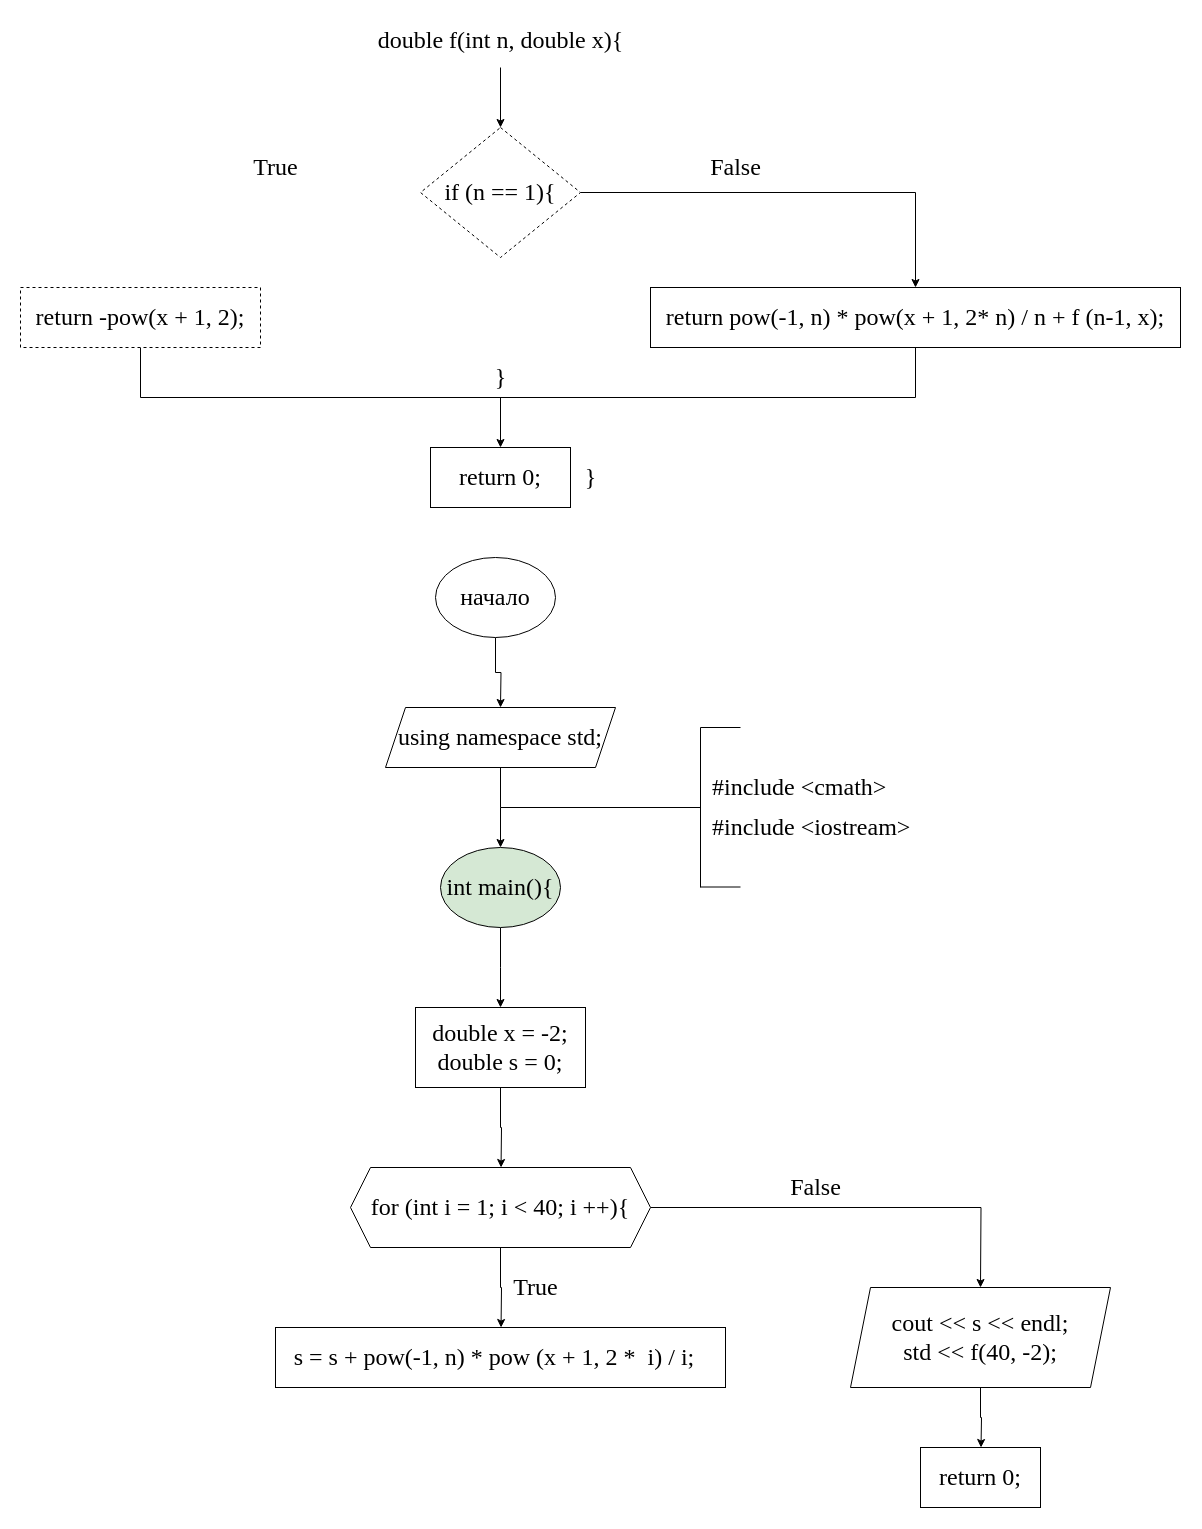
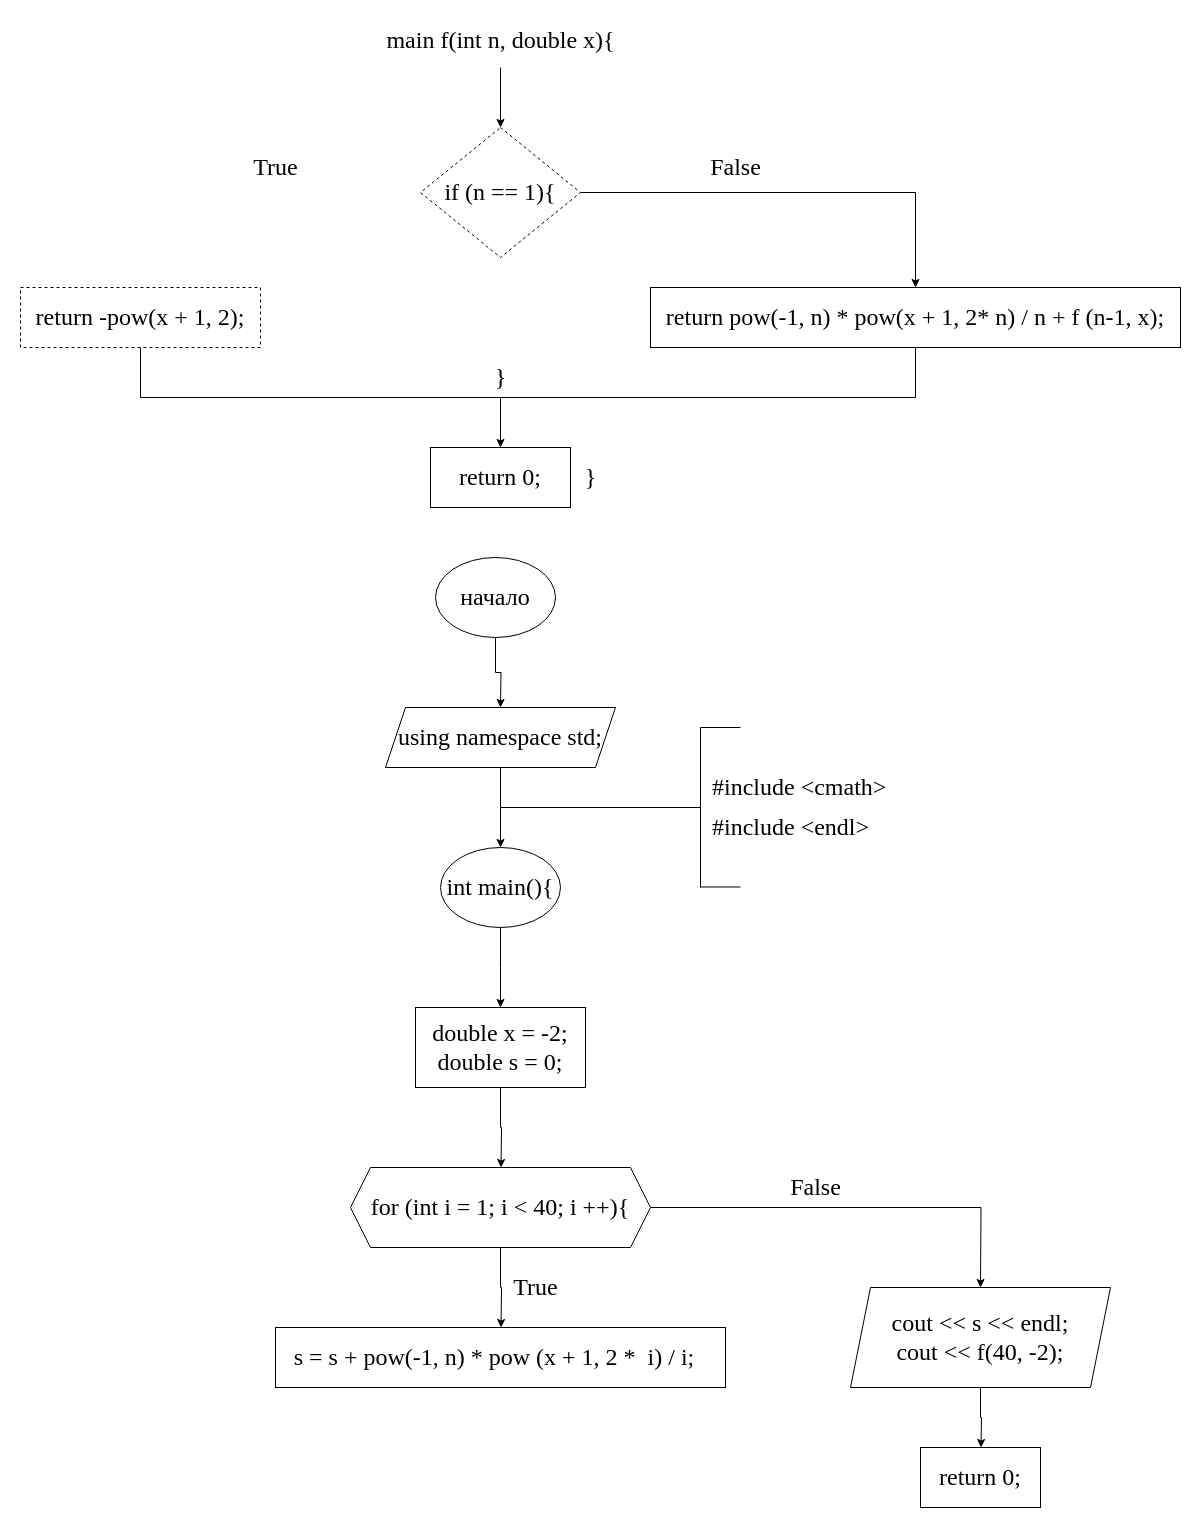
(501, 41) -> (501, 41)
(828, 828) -> (801, 828)
(501, 888) -> (501, 888)
(981, 1338) -> (981, 1338)
